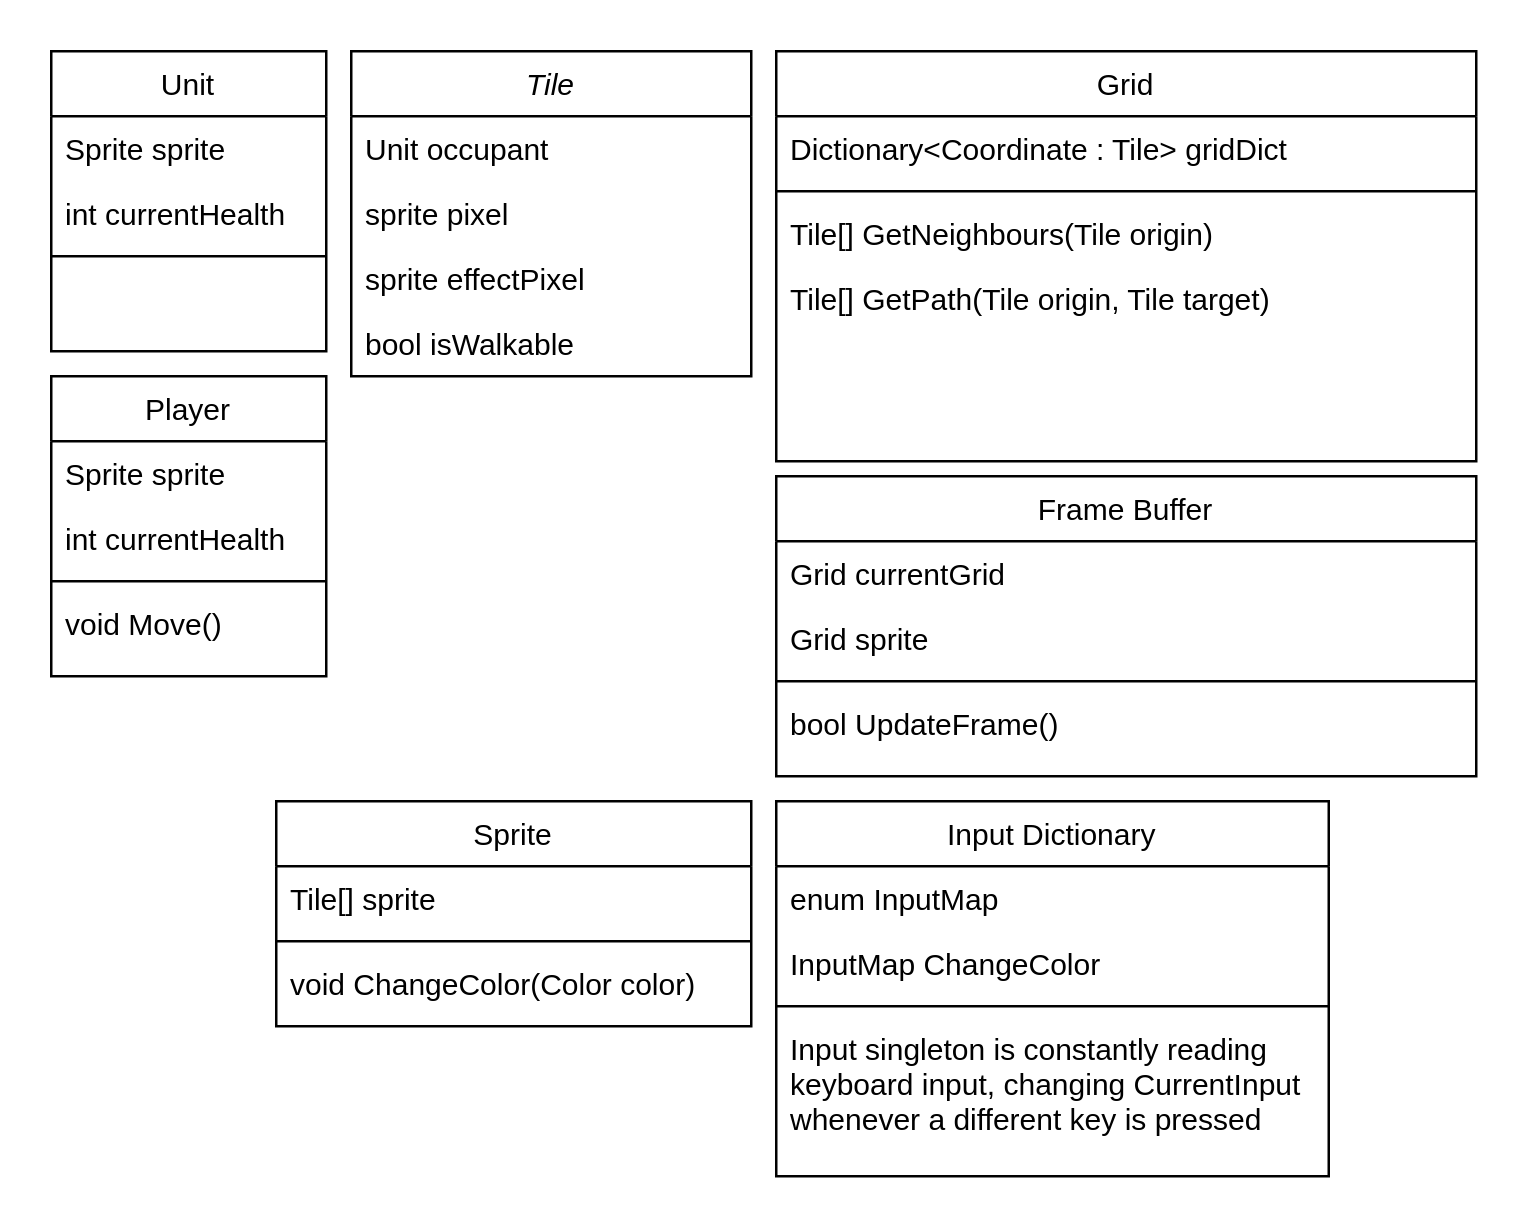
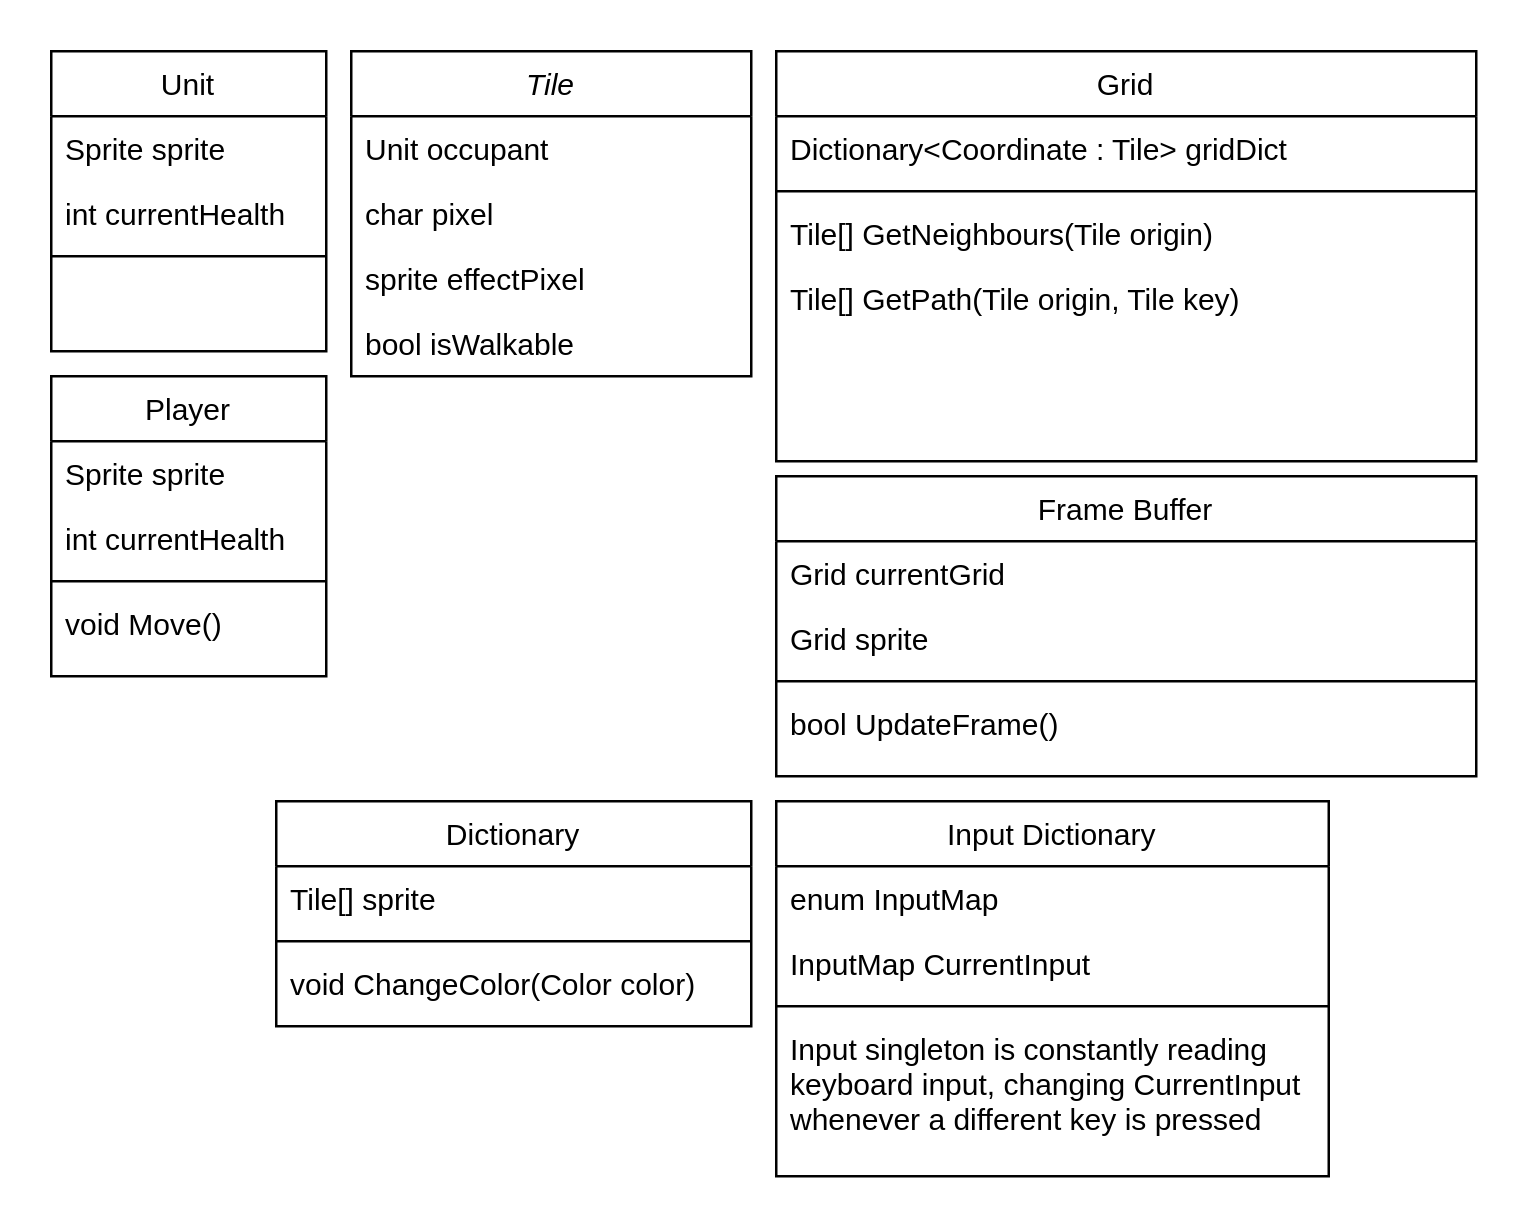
(450, 215) -> (437, 215)
(1075, 300) -> (1050, 300)
(513, 835) -> (513, 835)
(950, 965) -> (963, 965)
